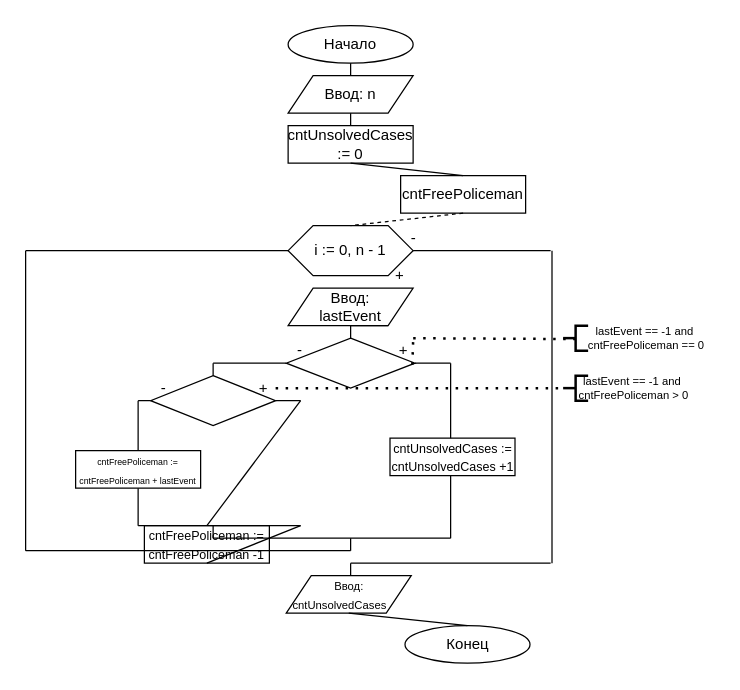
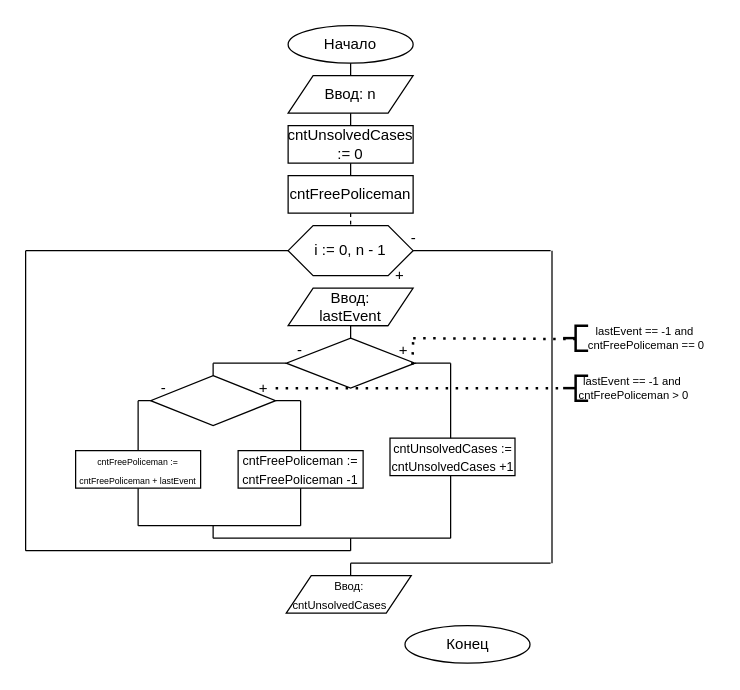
(463, 194) -> (351, 194)
(207, 544) -> (301, 469)
(409, 619) -> none
